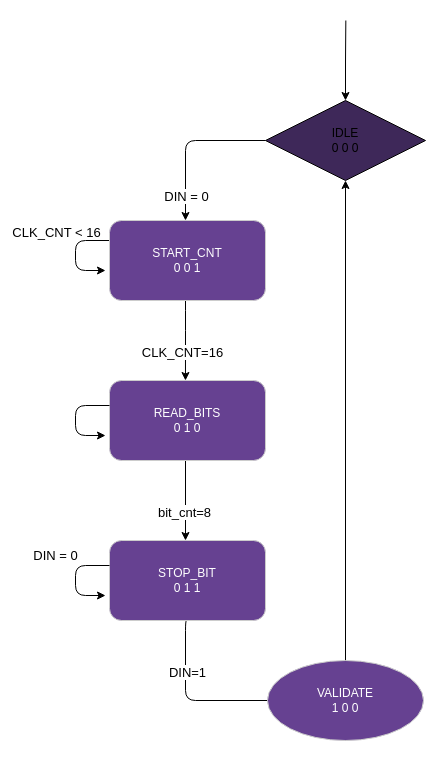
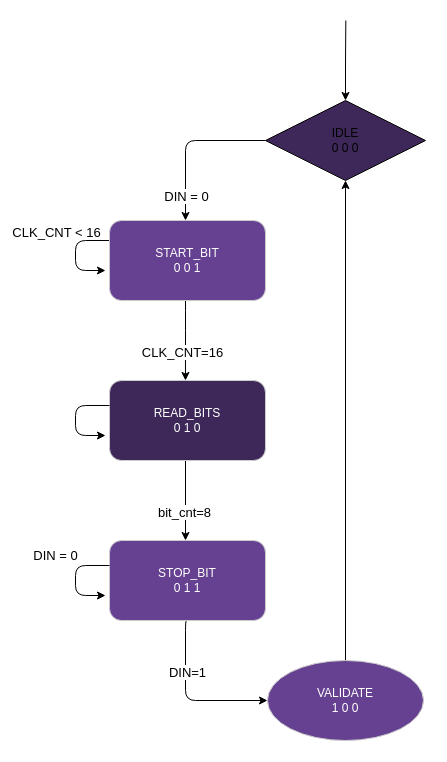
(188, 261) -> (188, 261)
(188, 421) -> (188, 421)
(262, 701) -> (259, 701)
